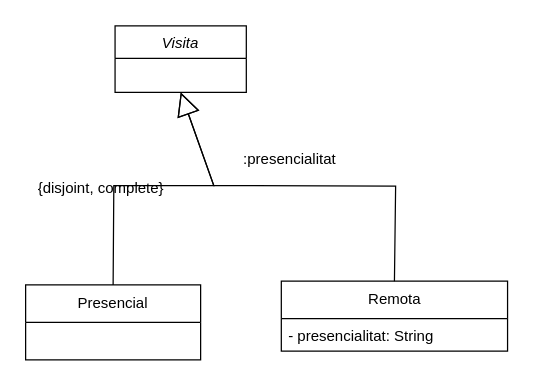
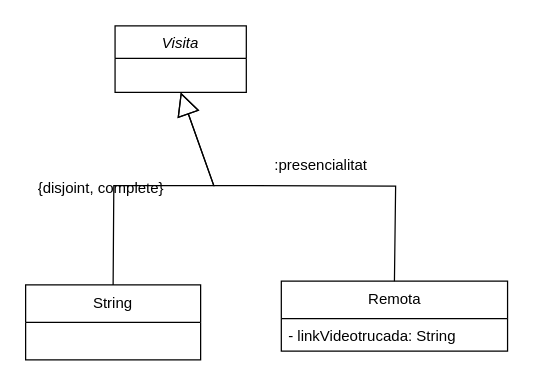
(289, 159) -> (320, 165)
(113, 303) -> (113, 303)
(375, 335) -> (384, 335)
